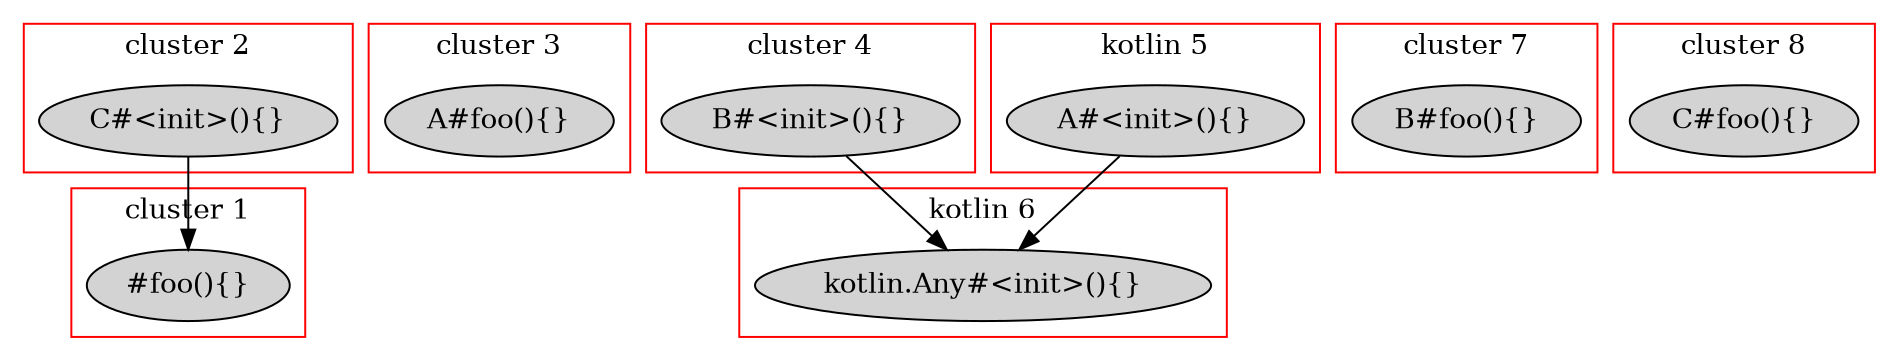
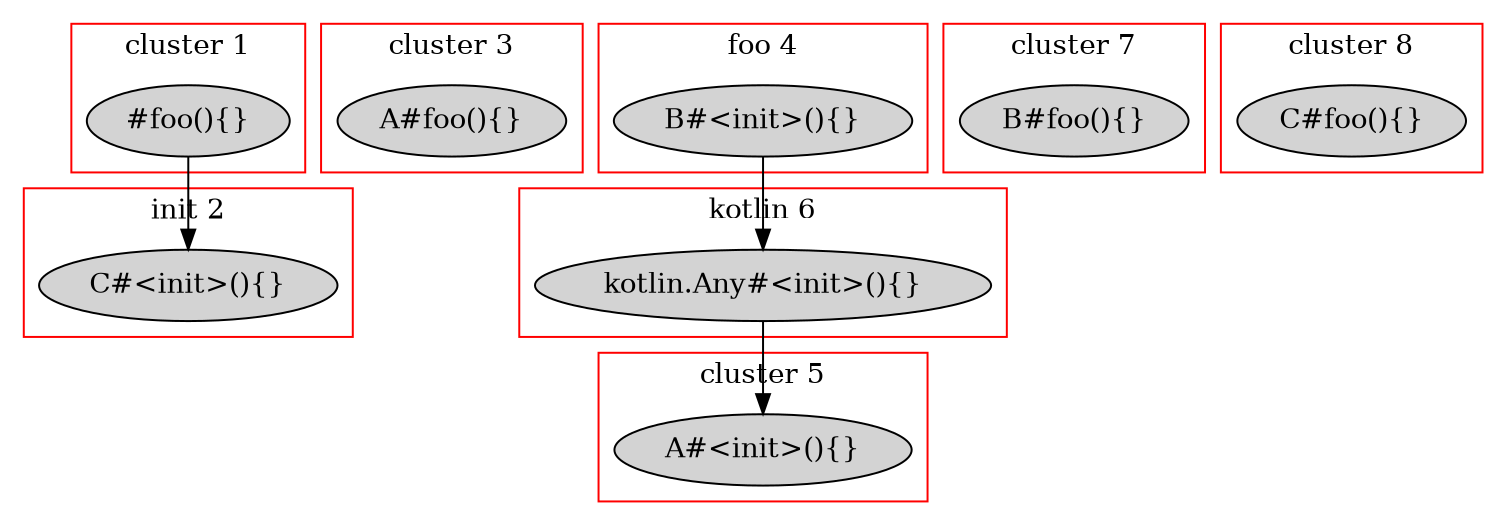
(188, 47) -> (188, 211)
(811, 47) -> (763, 47)
(1155, 47) -> (763, 376)
(188, 200) -> (188, 200)
(1070, 202) -> (763, 365)
